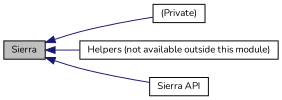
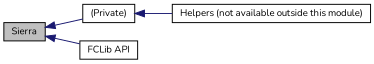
(67, 50) -> (158, 13)
(179, 87) -> (109, 50)
